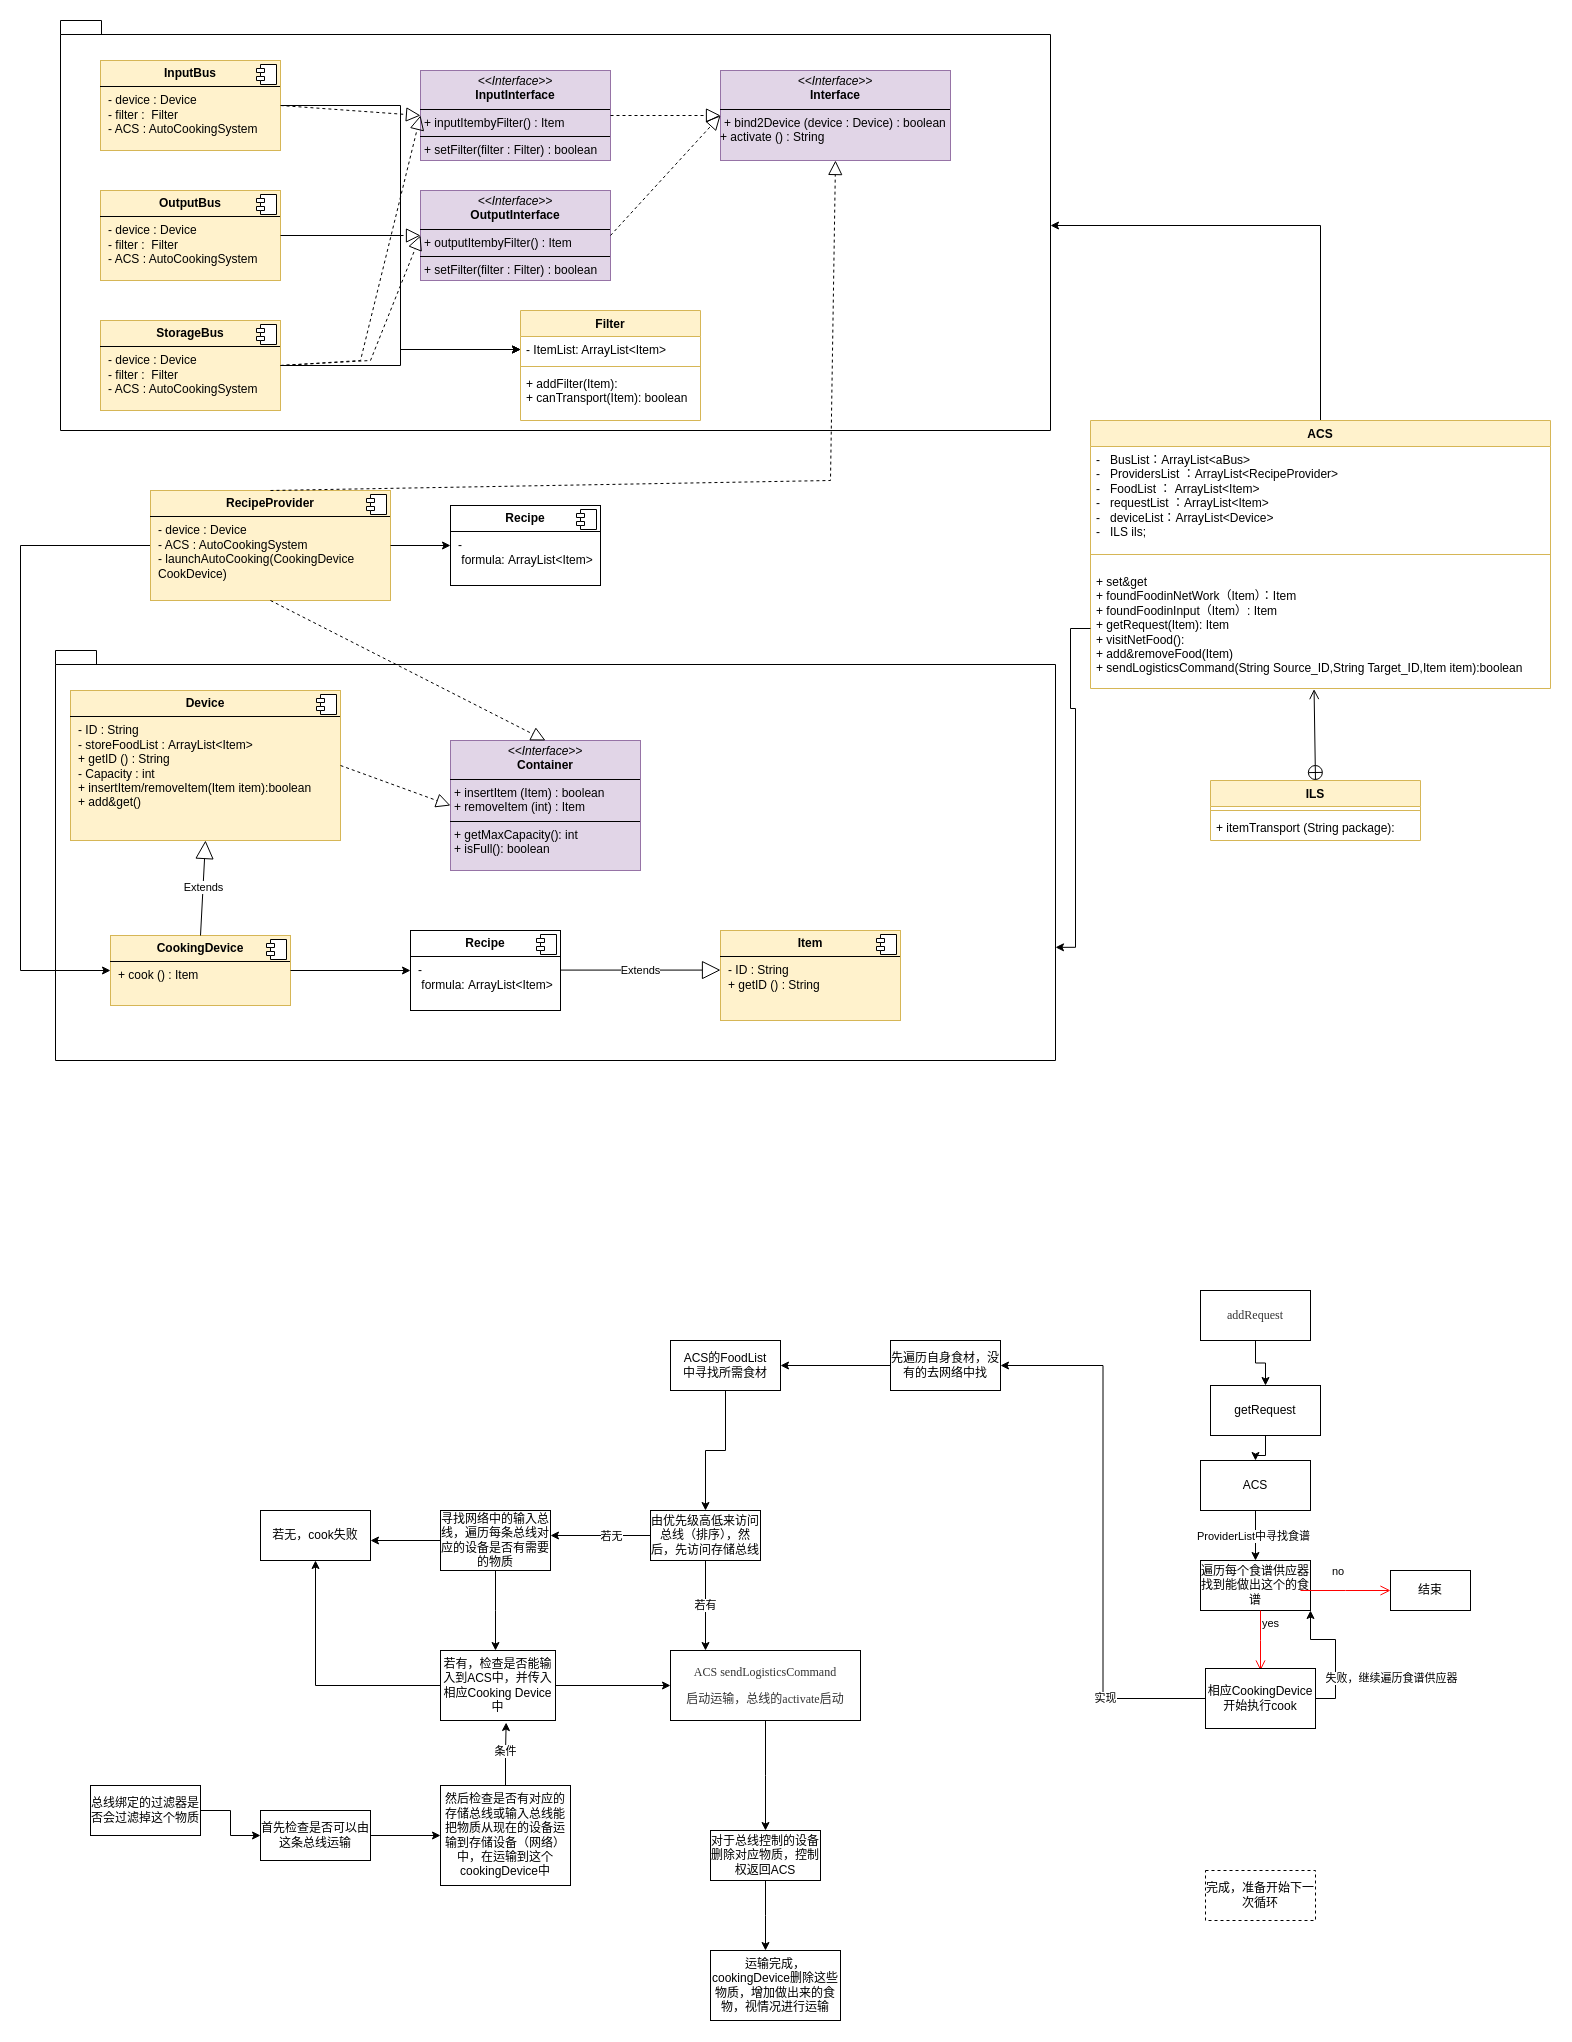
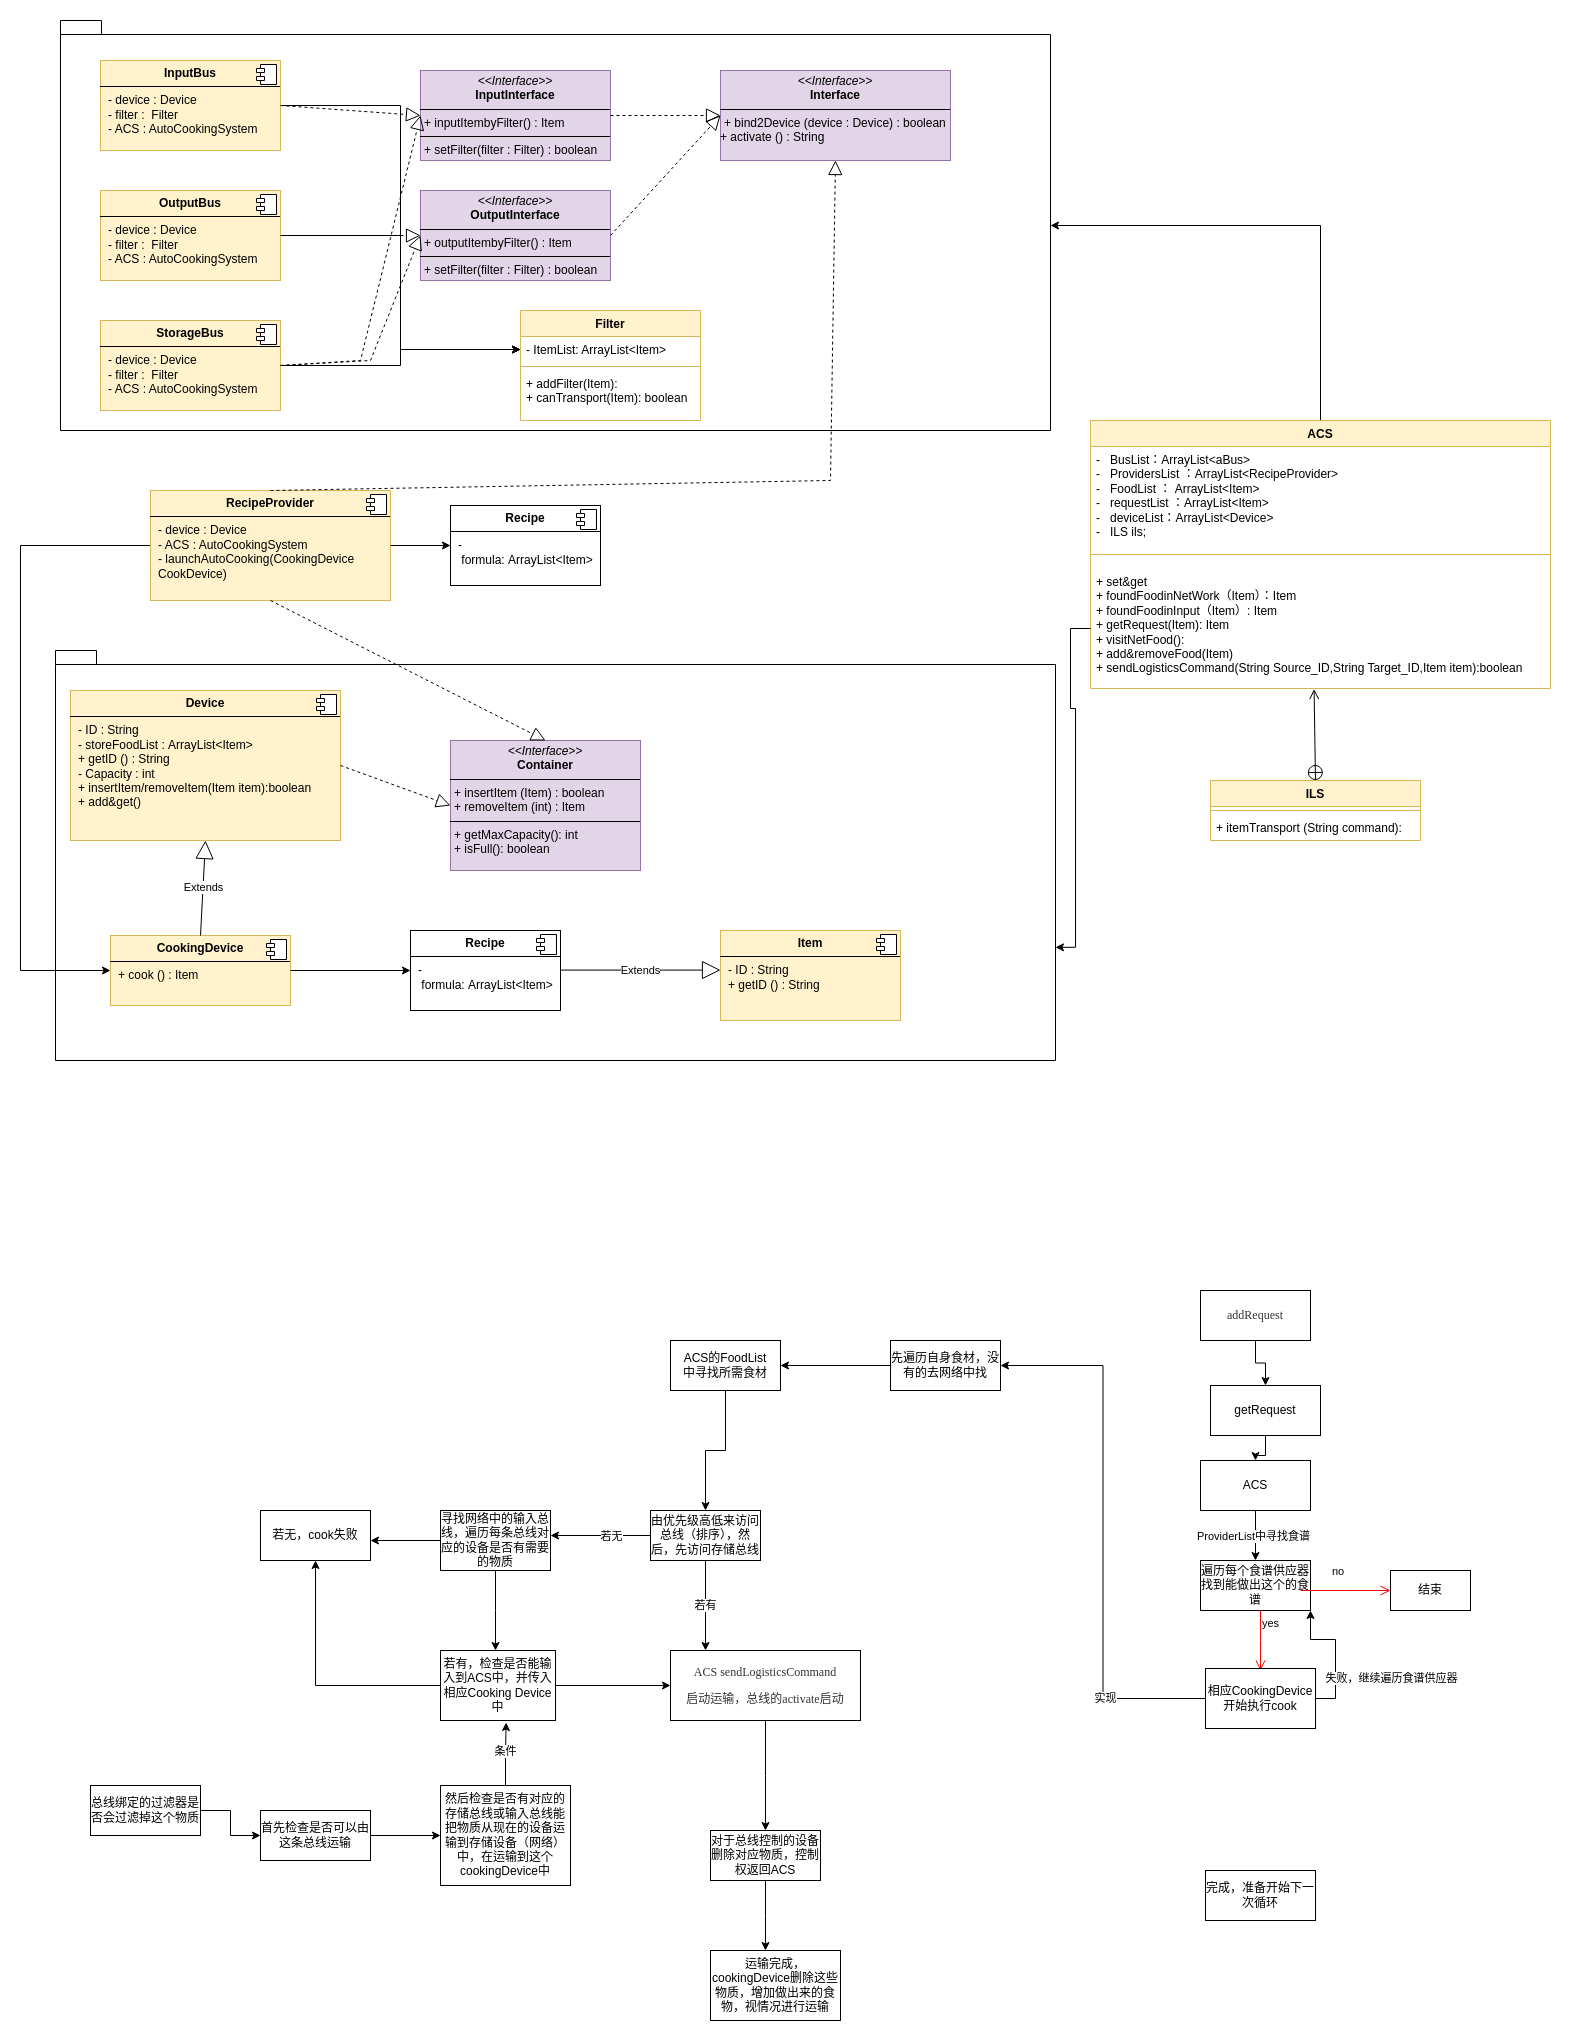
(1317, 836) -> (1317, 836)
(1261, 1896) -> (1261, 1896)
